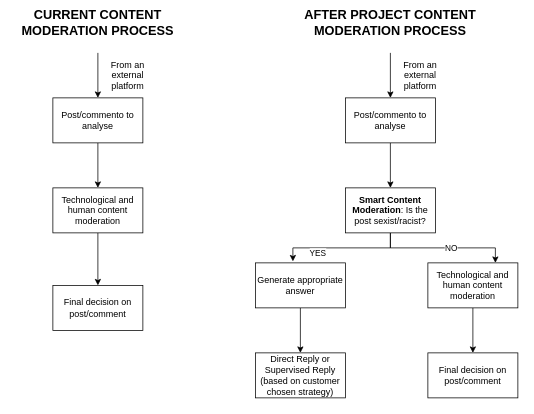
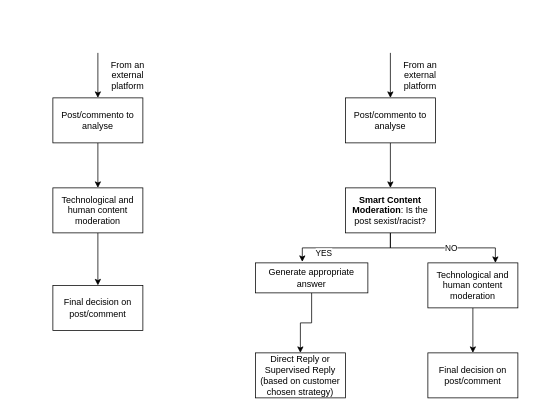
(98, 23) -> none
(390, 23) -> none
(300, 285) -> (312, 278)
